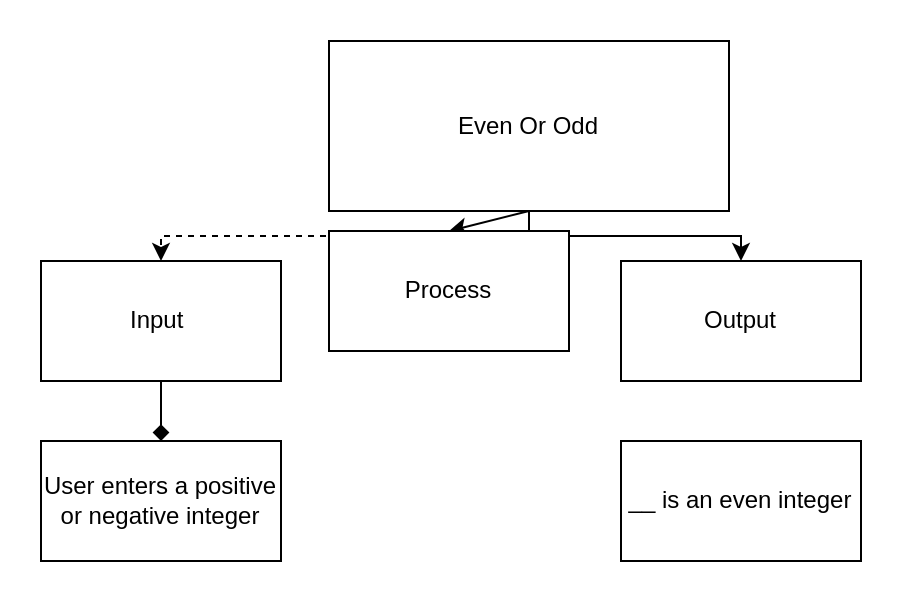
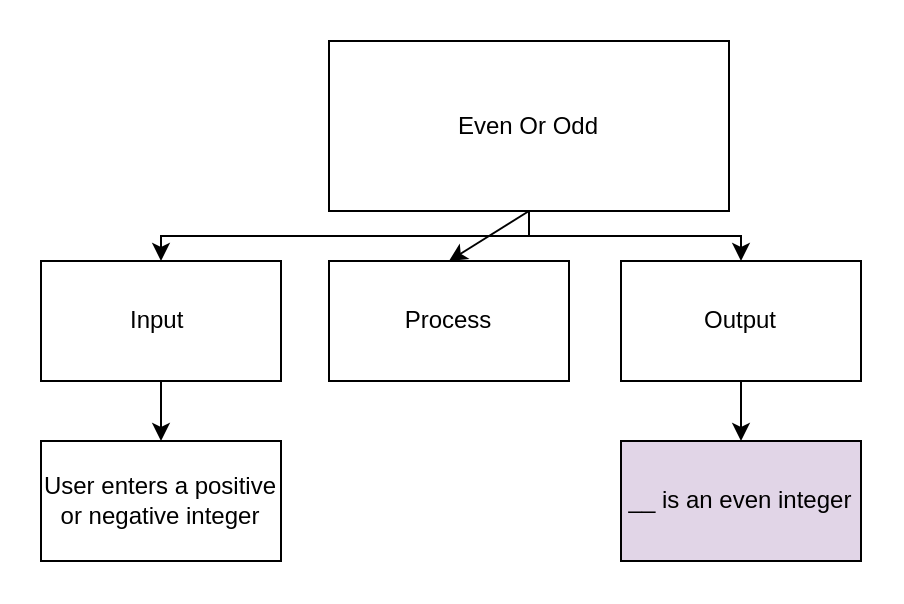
(315, 236) -> (315, 236)
(449, 291) -> (449, 321)
none -> (741, 404)
(161, 425) -> (161, 426)
(741, 501) -> (741, 501)
